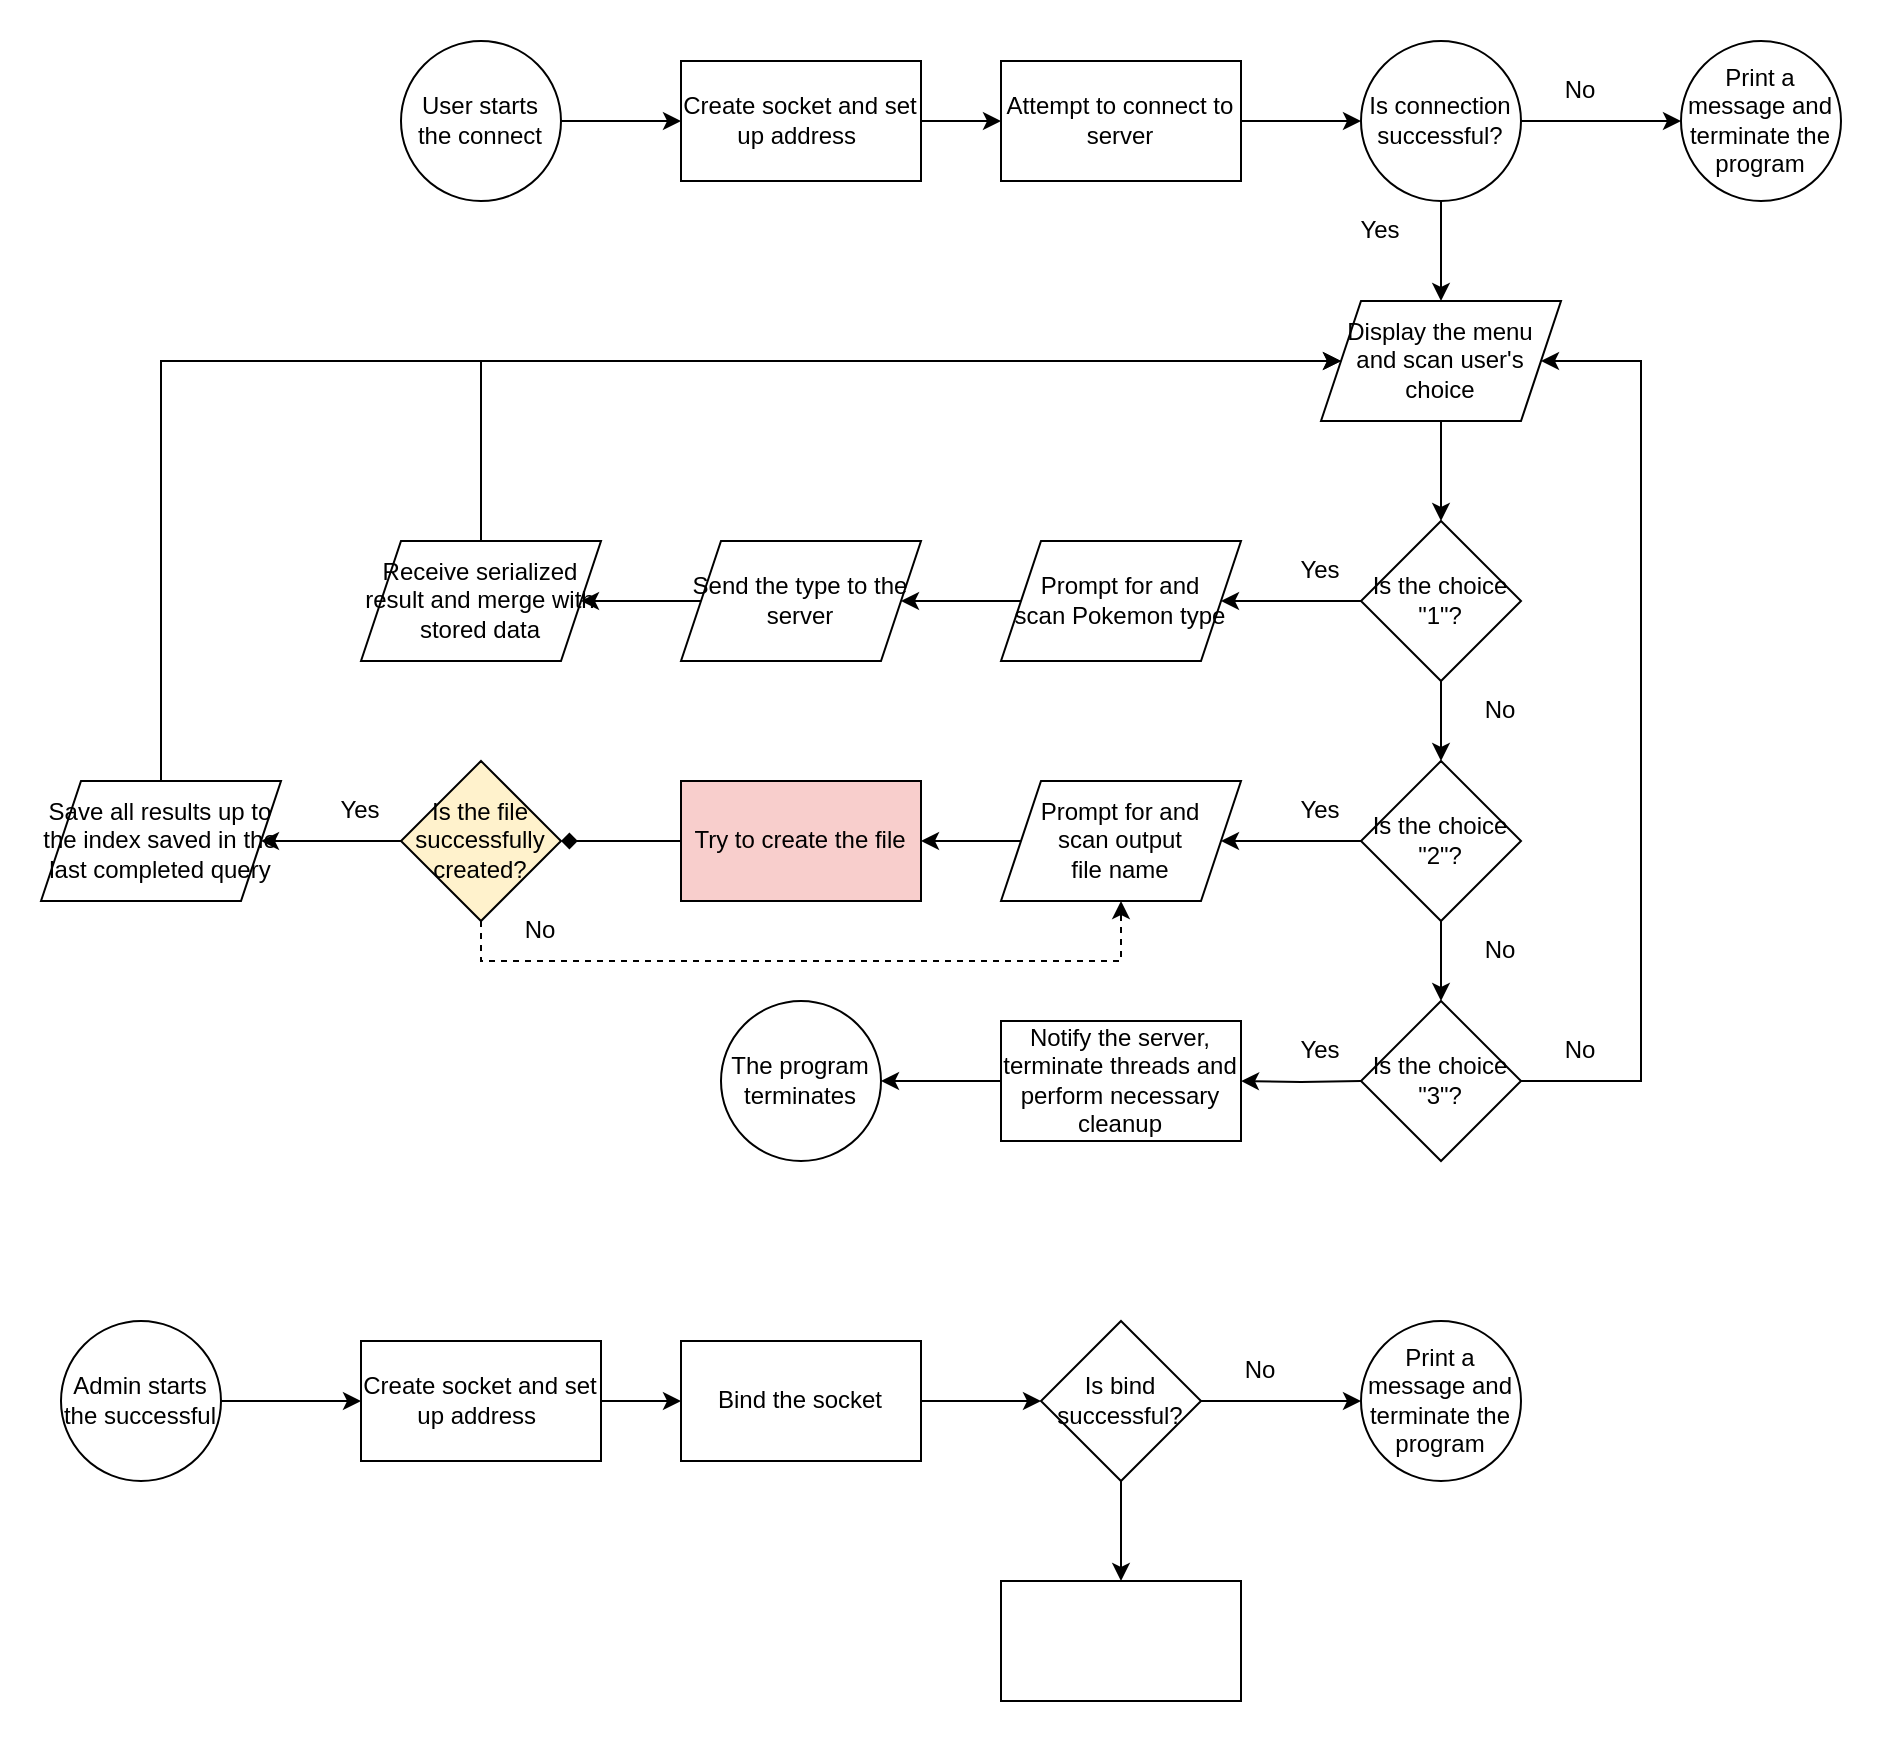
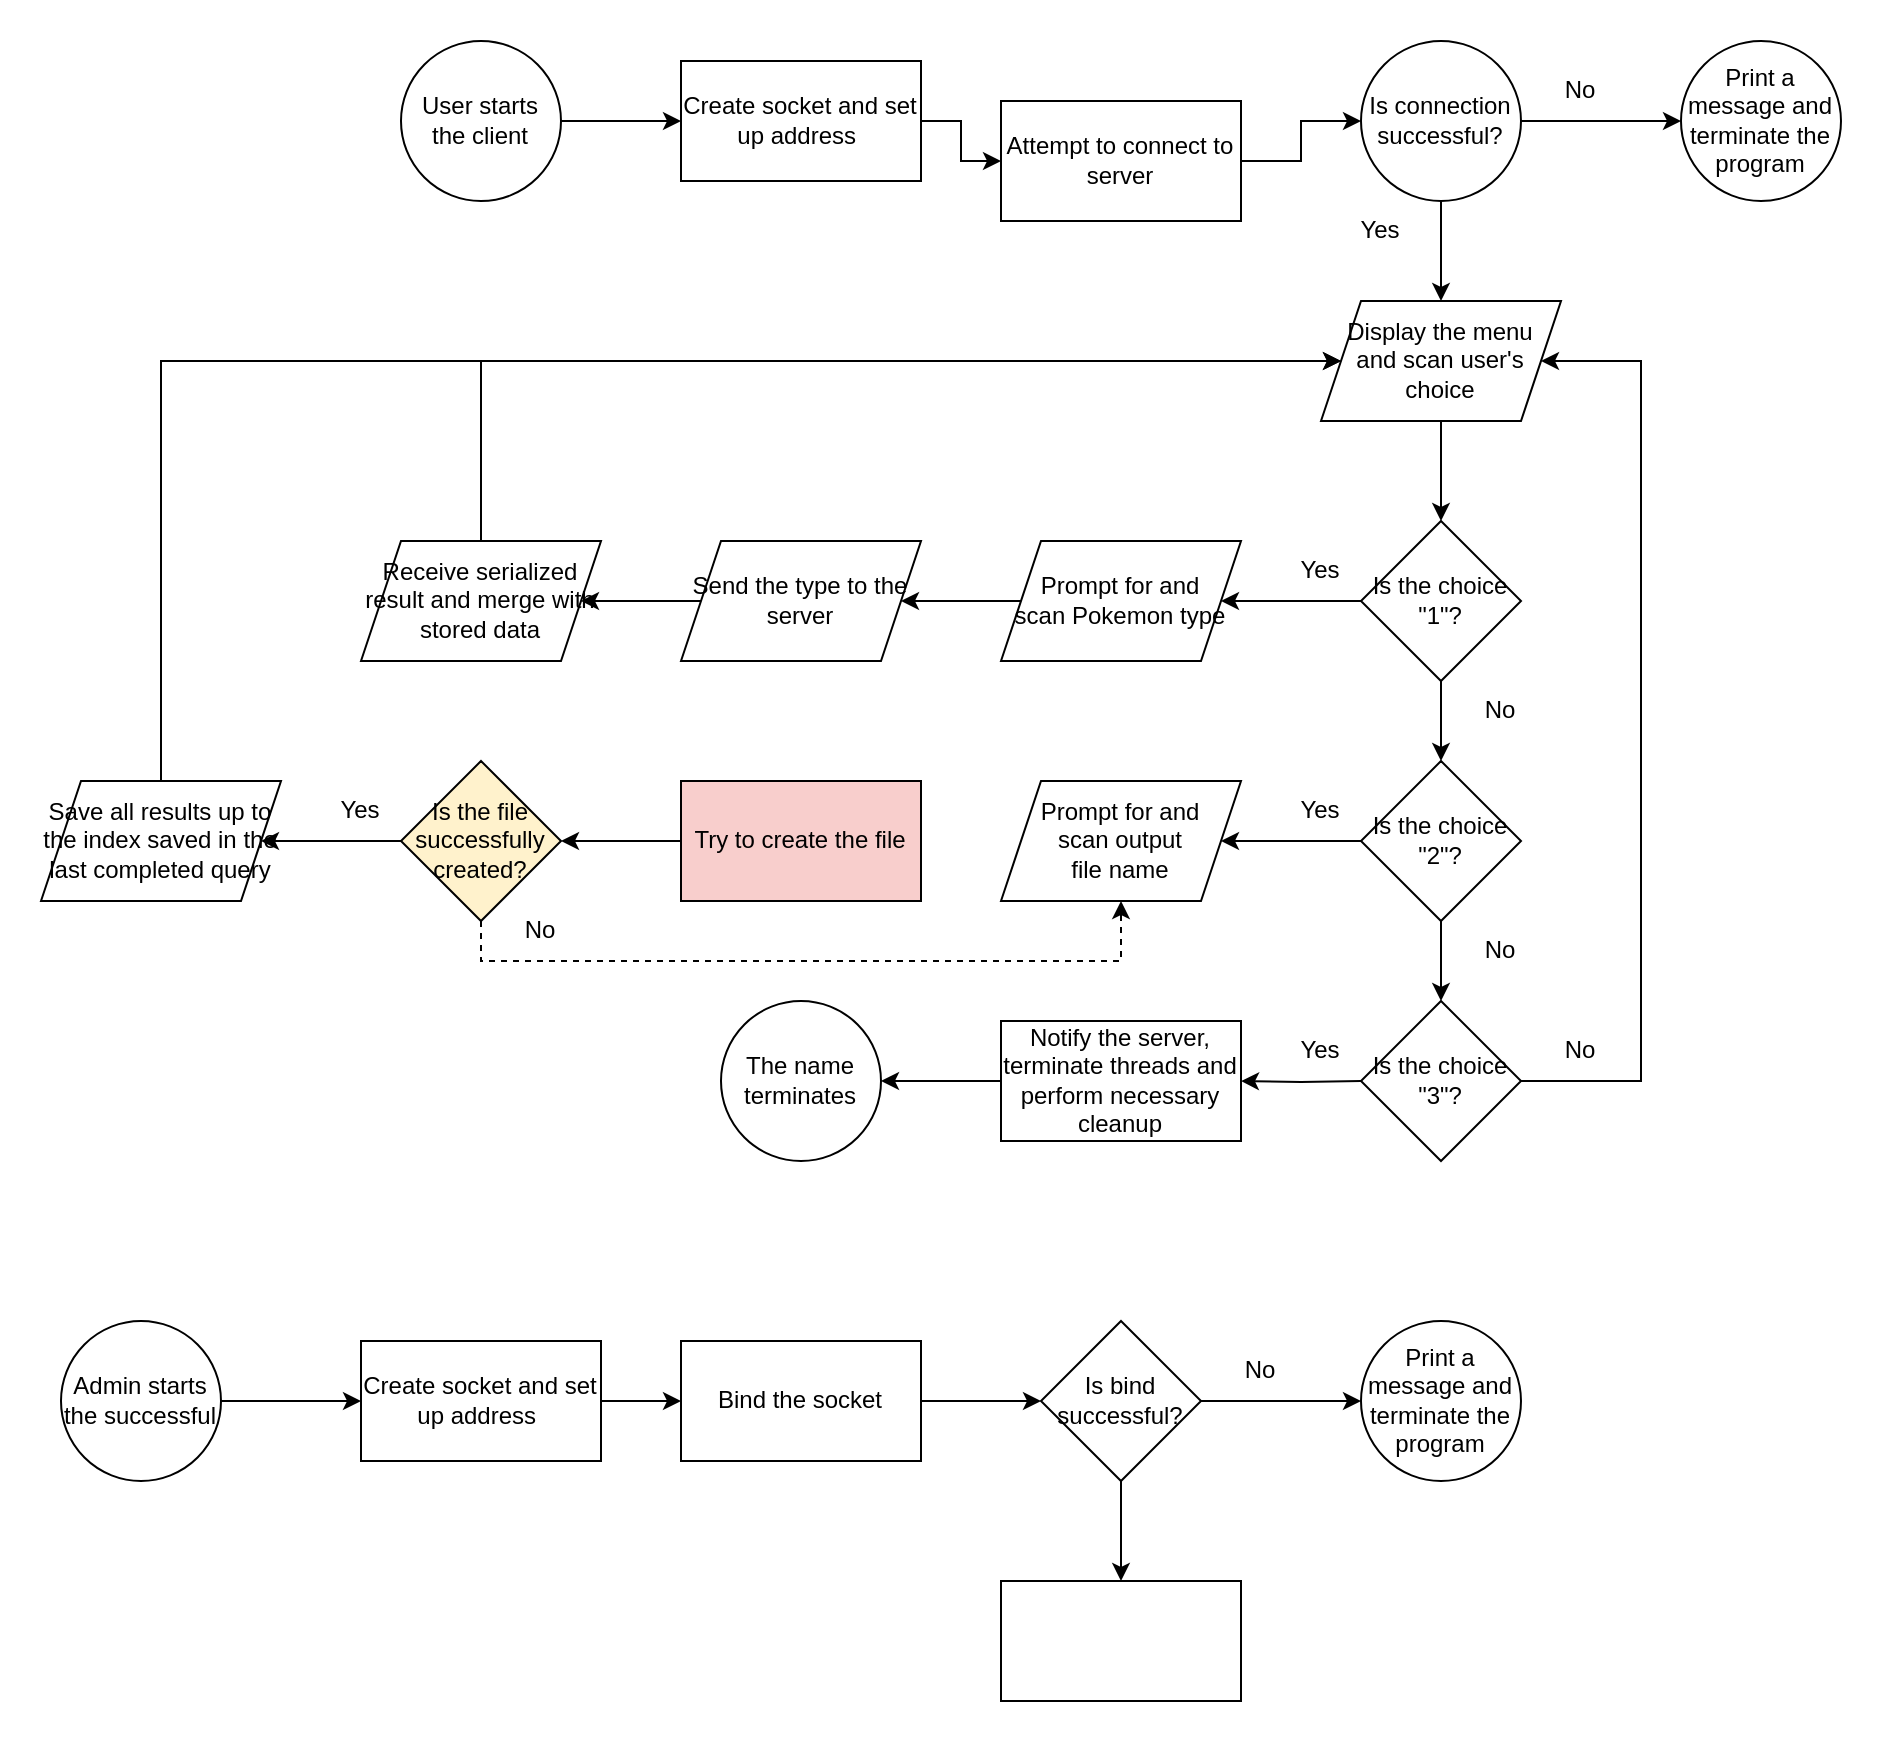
(481, 121) -> (481, 121)
(1121, 121) -> (1121, 161)
(577, 841) -> (576, 841)
(978, 841) -> none
(801, 1081) -> (801, 1081)
